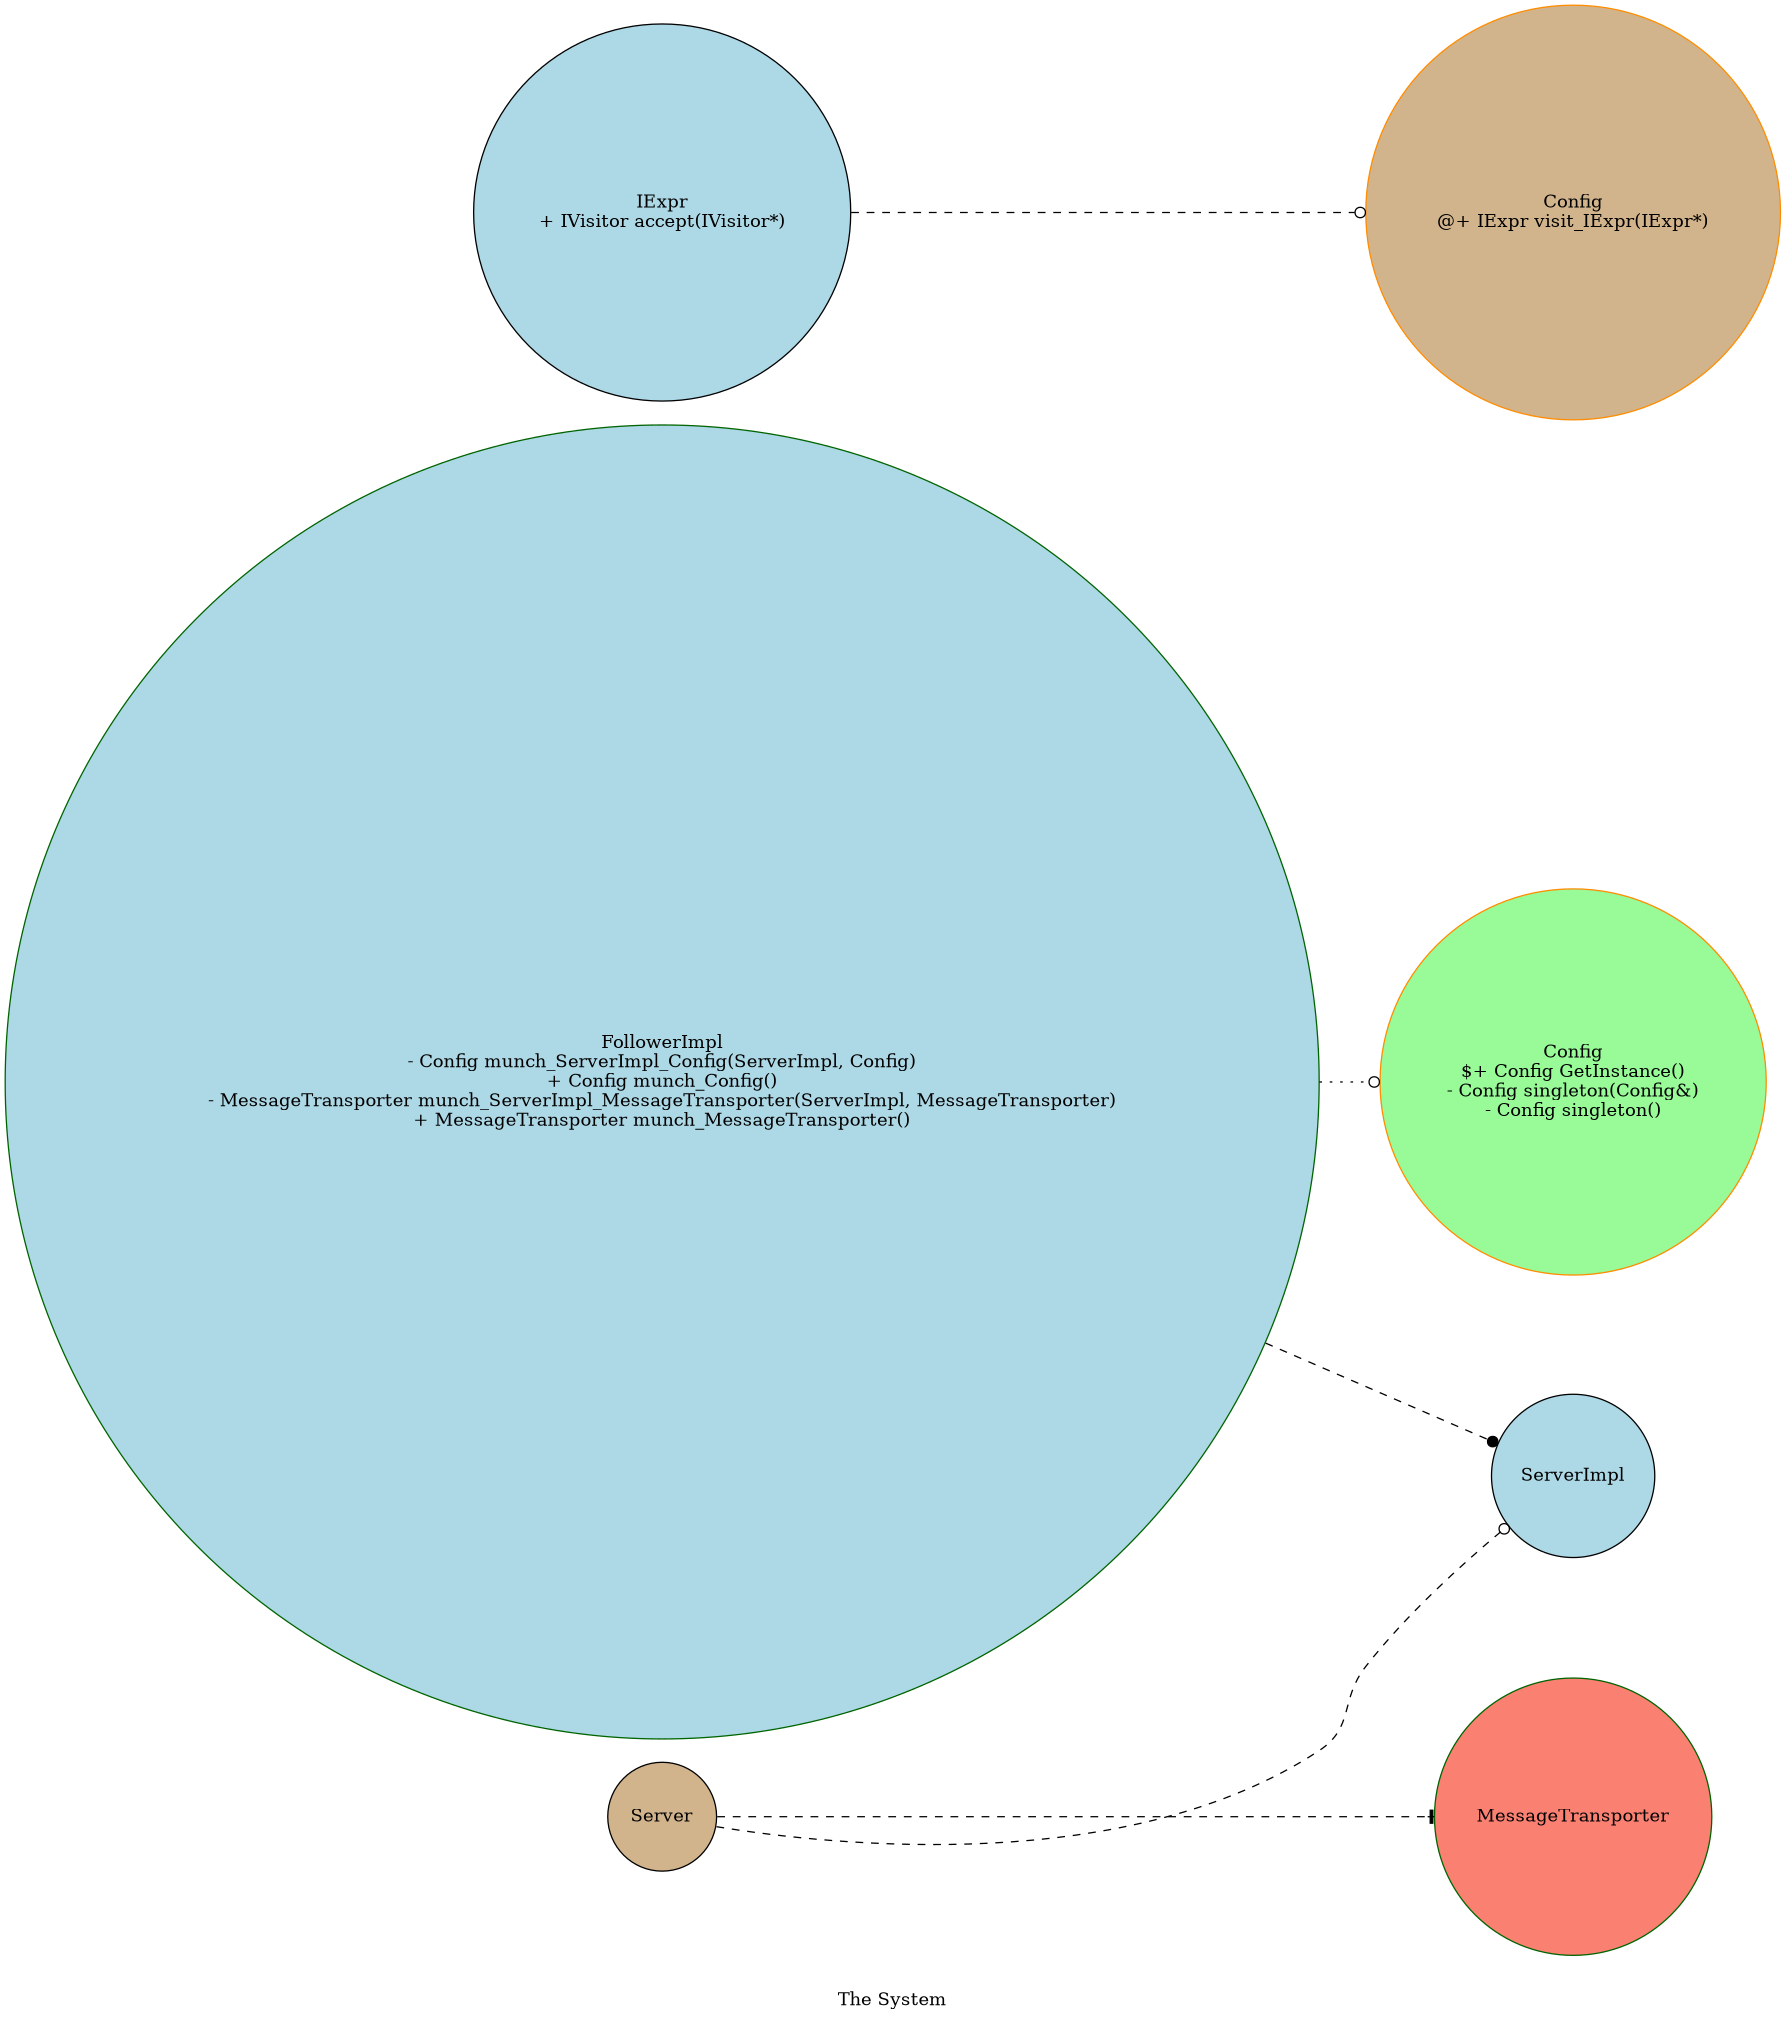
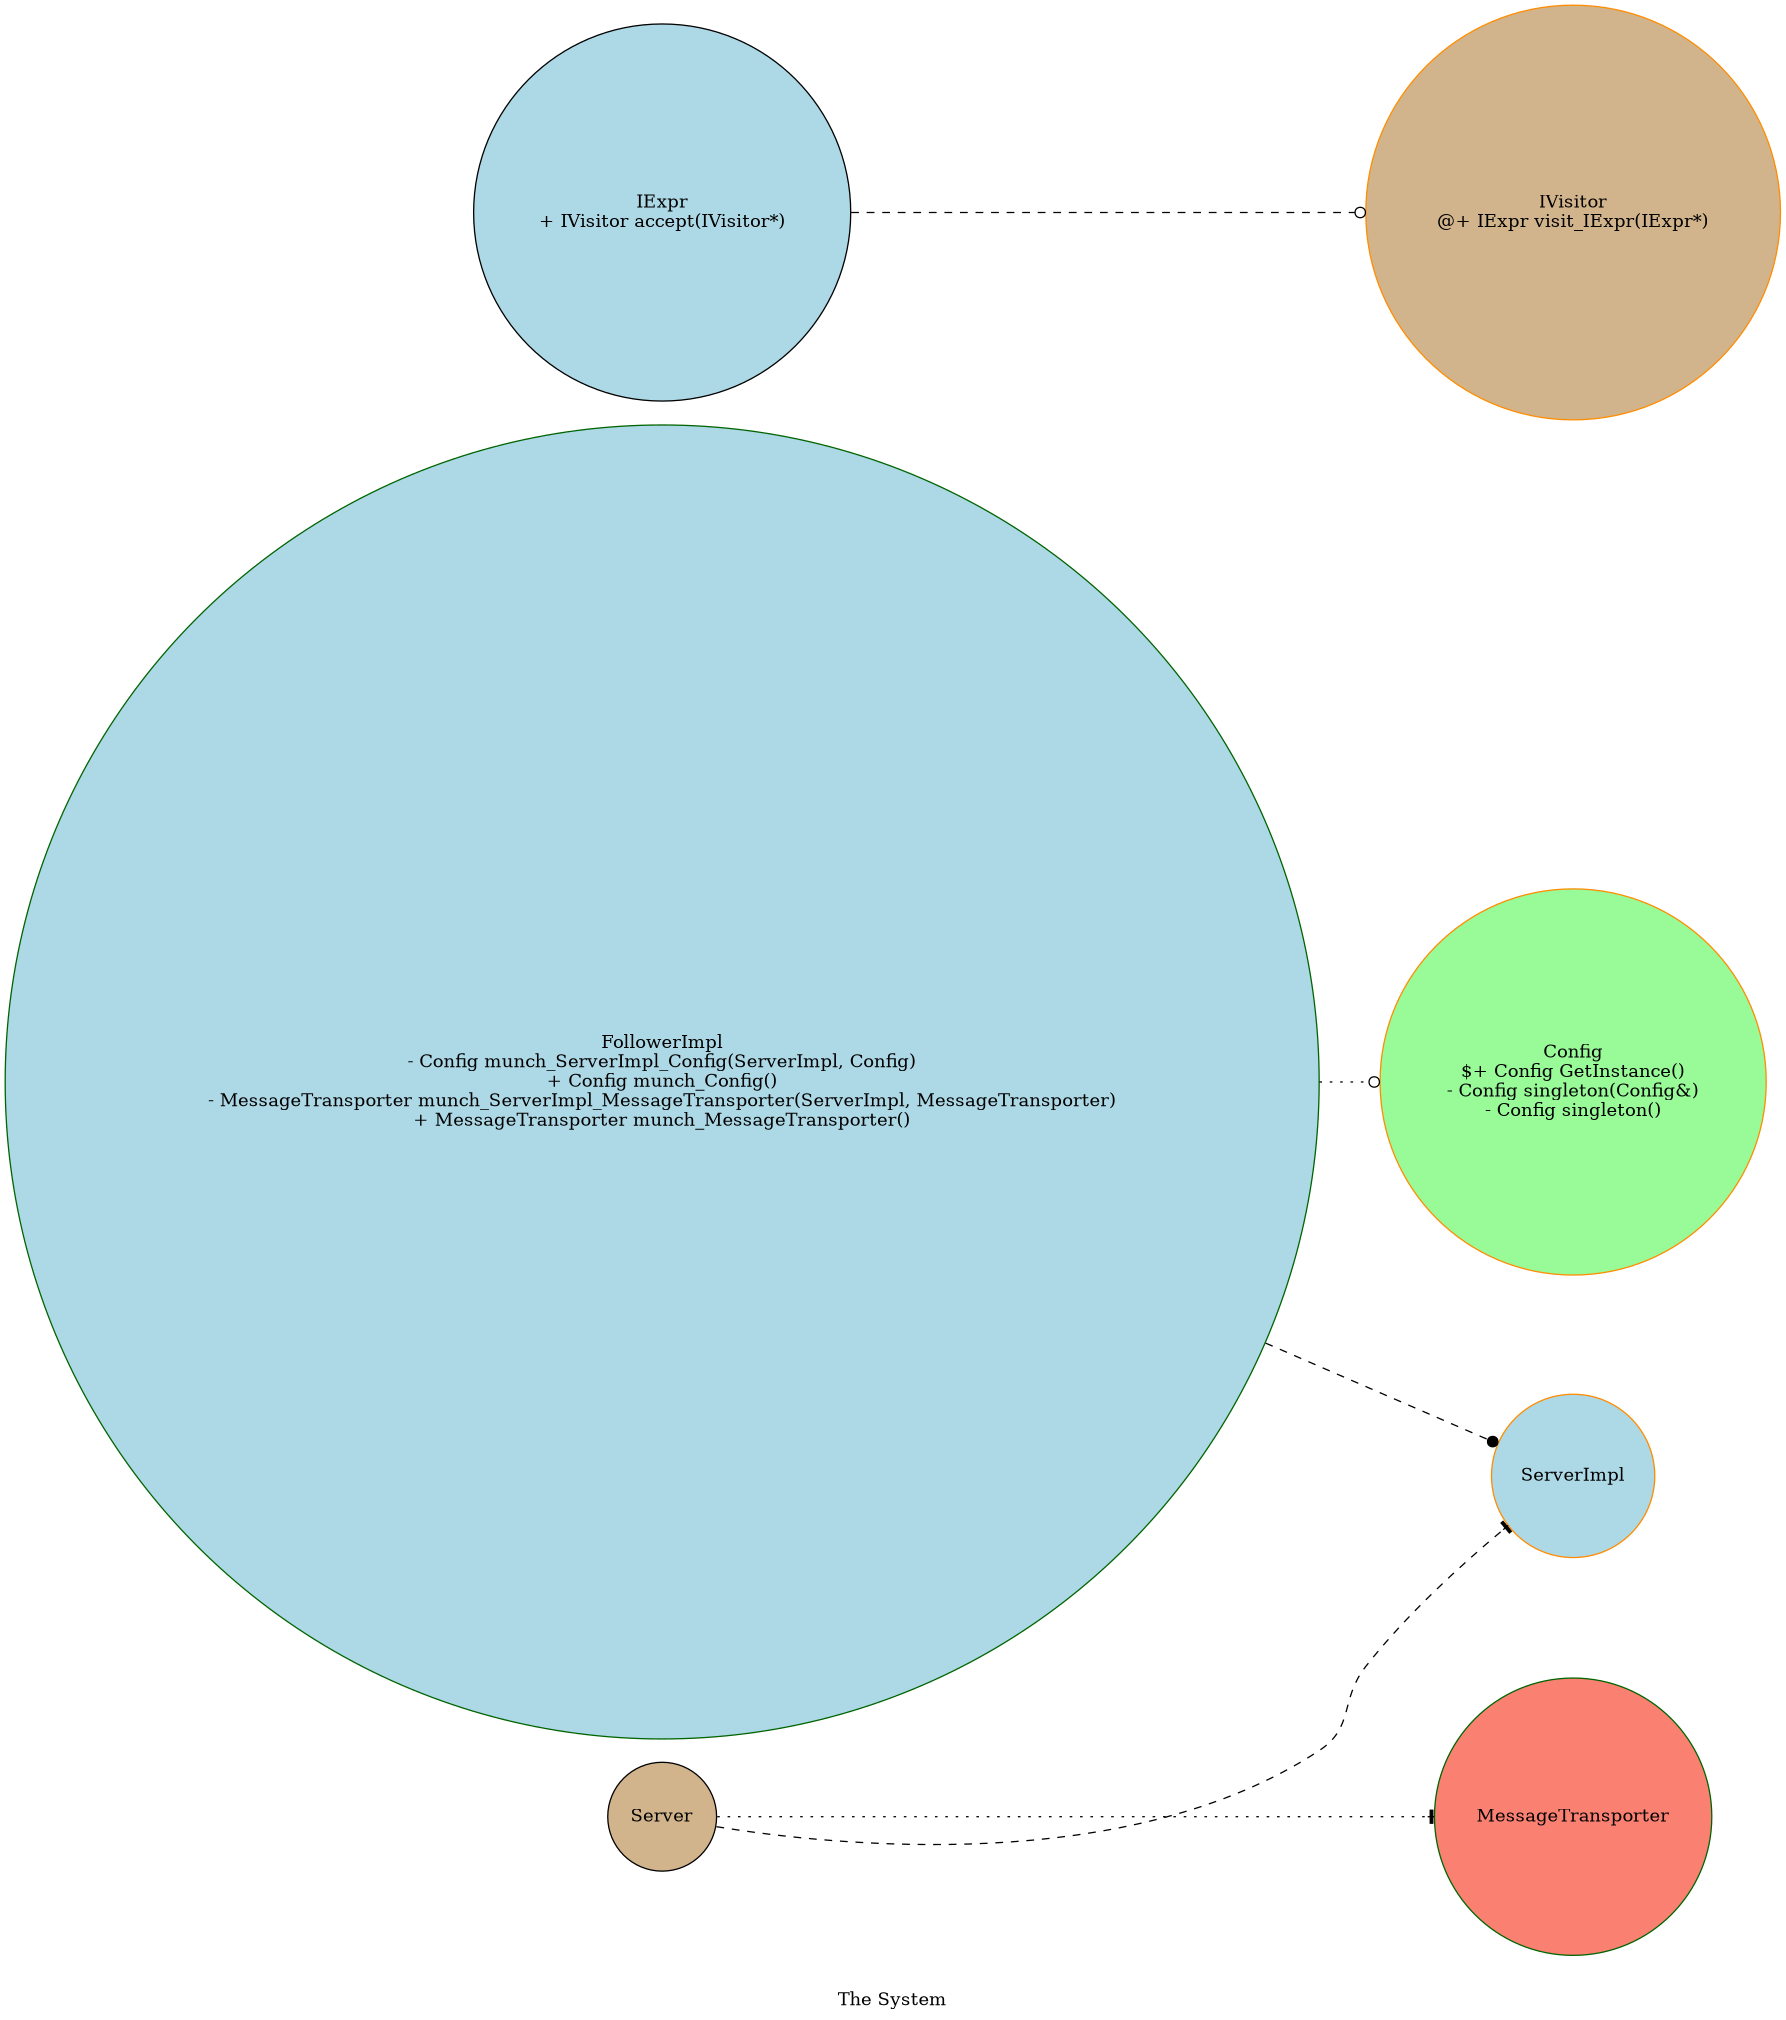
(1573, 213) -> (1573, 213)
(1573, 1476) -> (1573, 1476)
(1191, 1808) -> (1191, 1808)
(1072, 1817) -> (1072, 1817)
